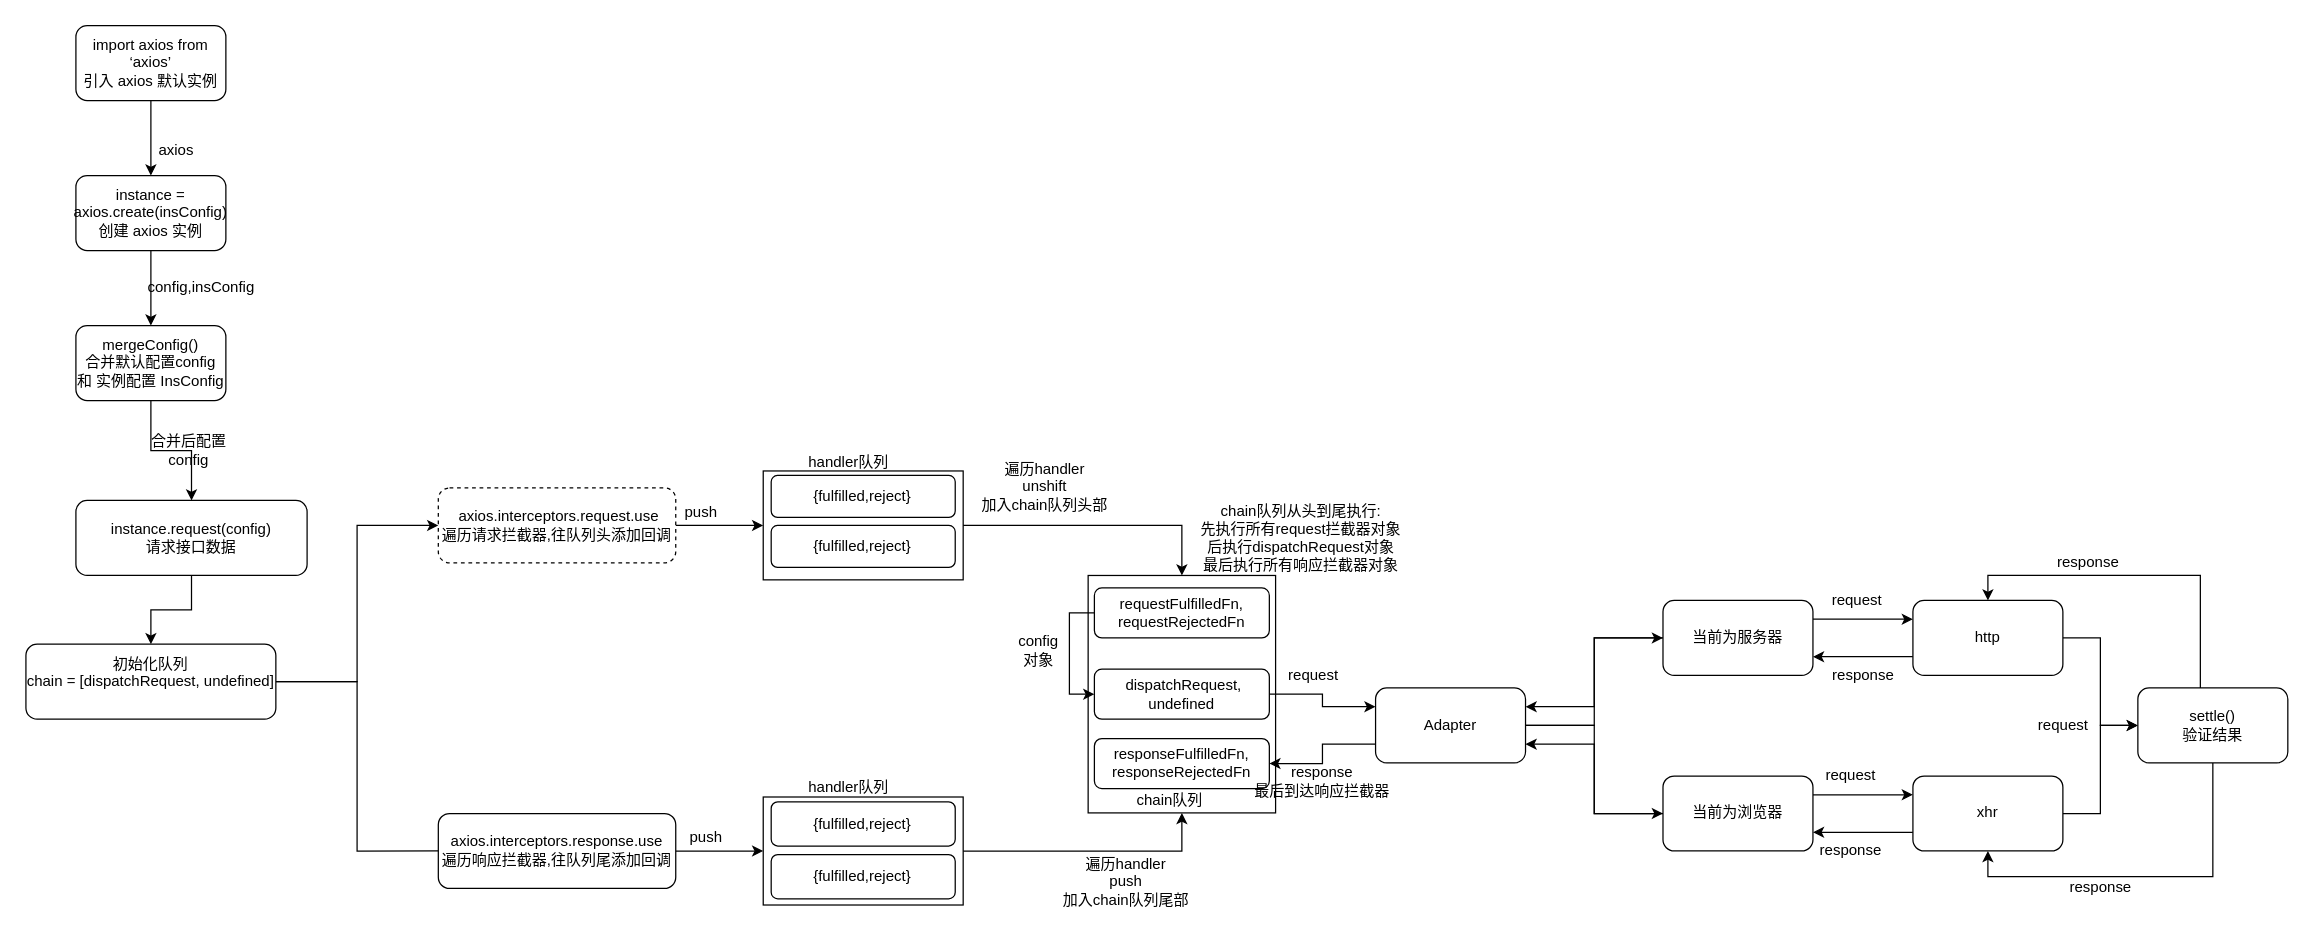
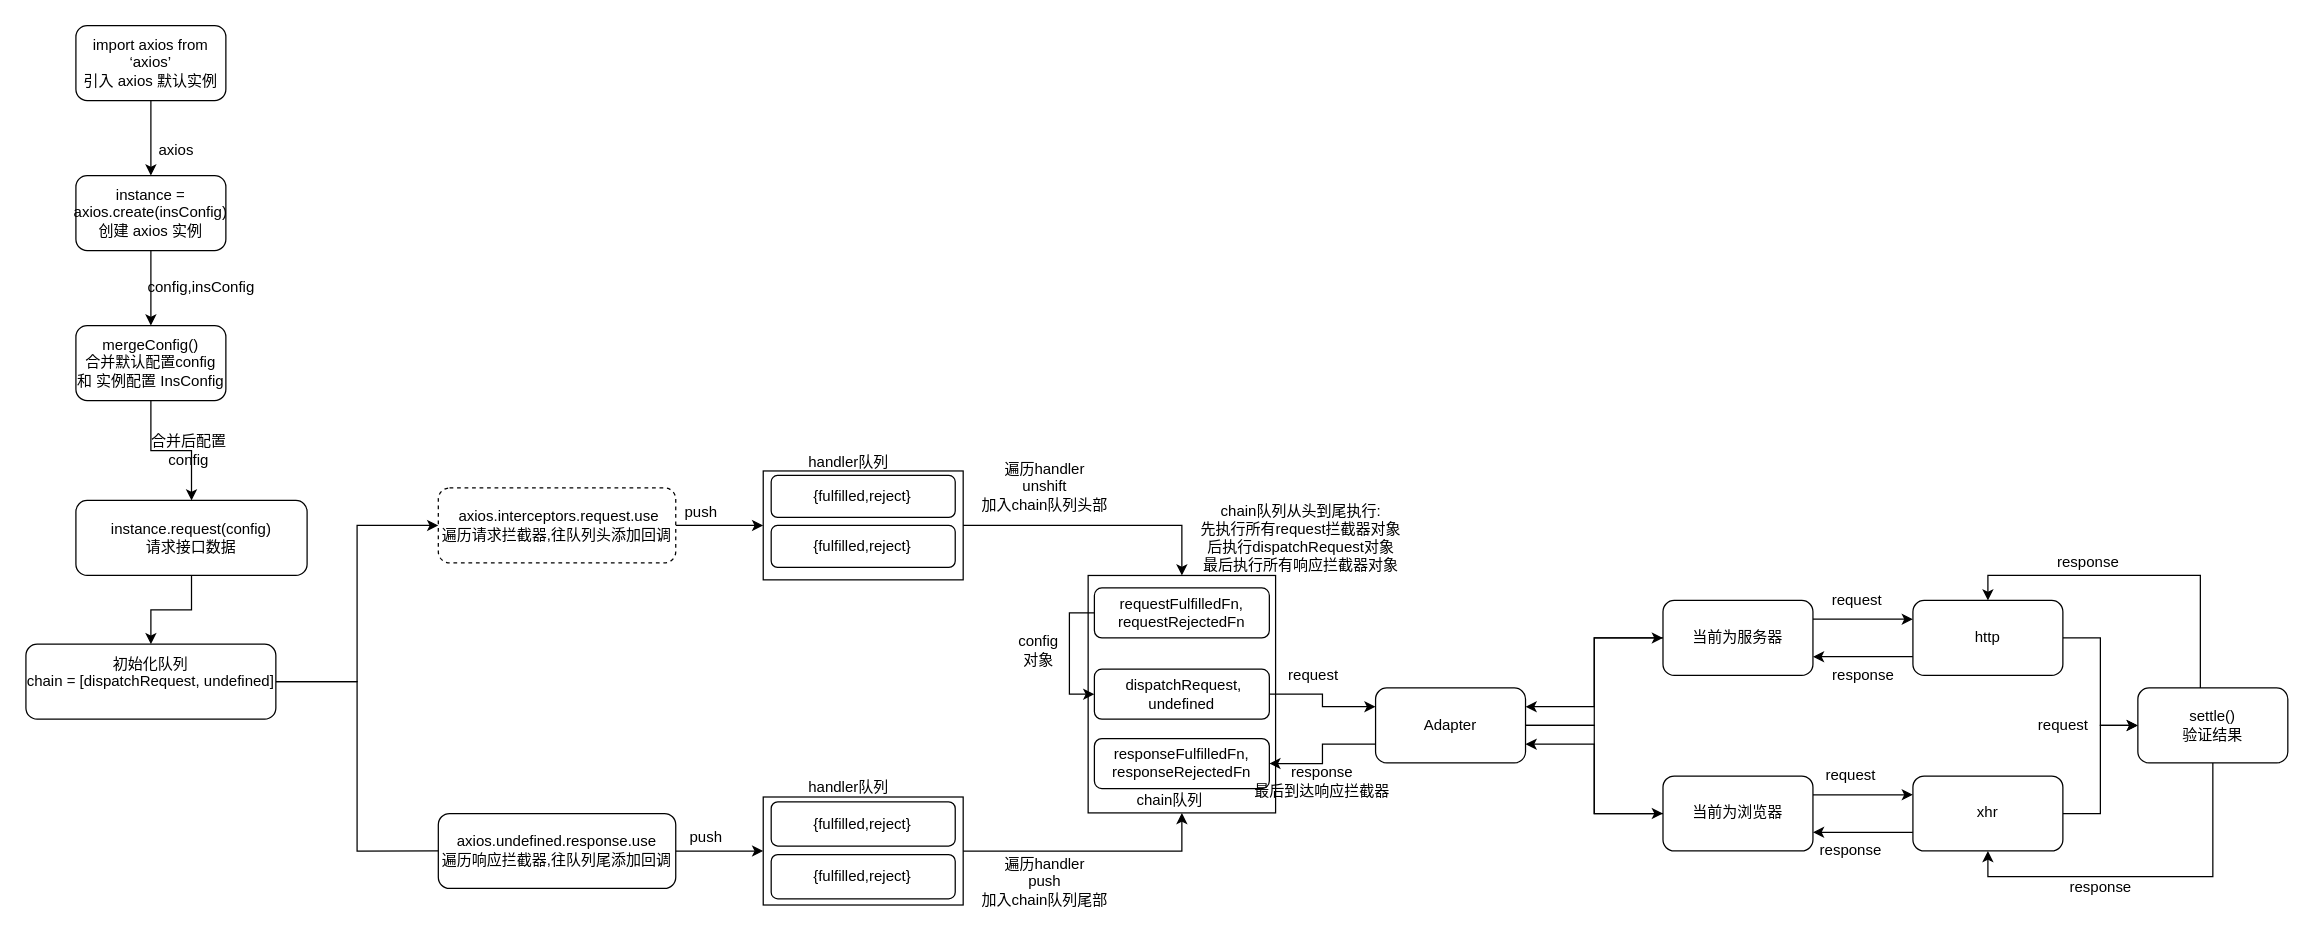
(557, 851) -> (557, 851)
(1126, 882) -> (1044, 882)
